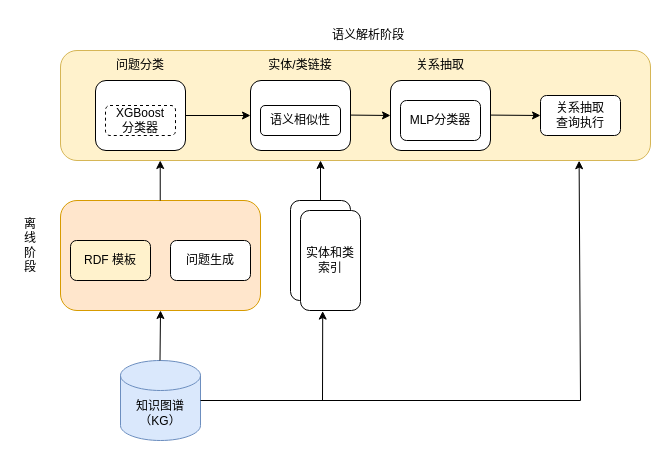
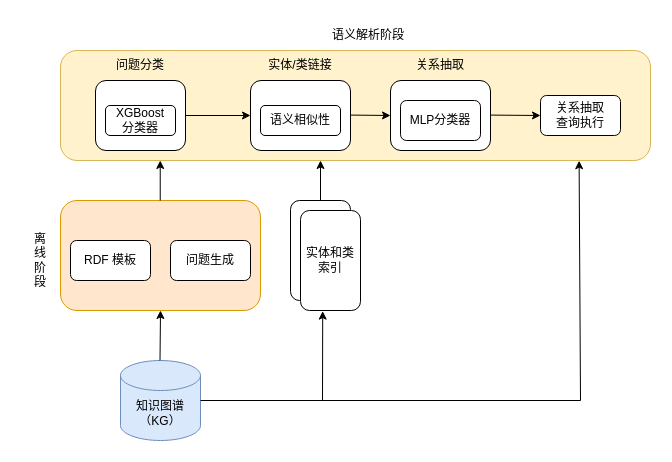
(141, 121) -> (141, 121)
(31, 246) -> (41, 261)
(111, 261) -> (111, 261)
